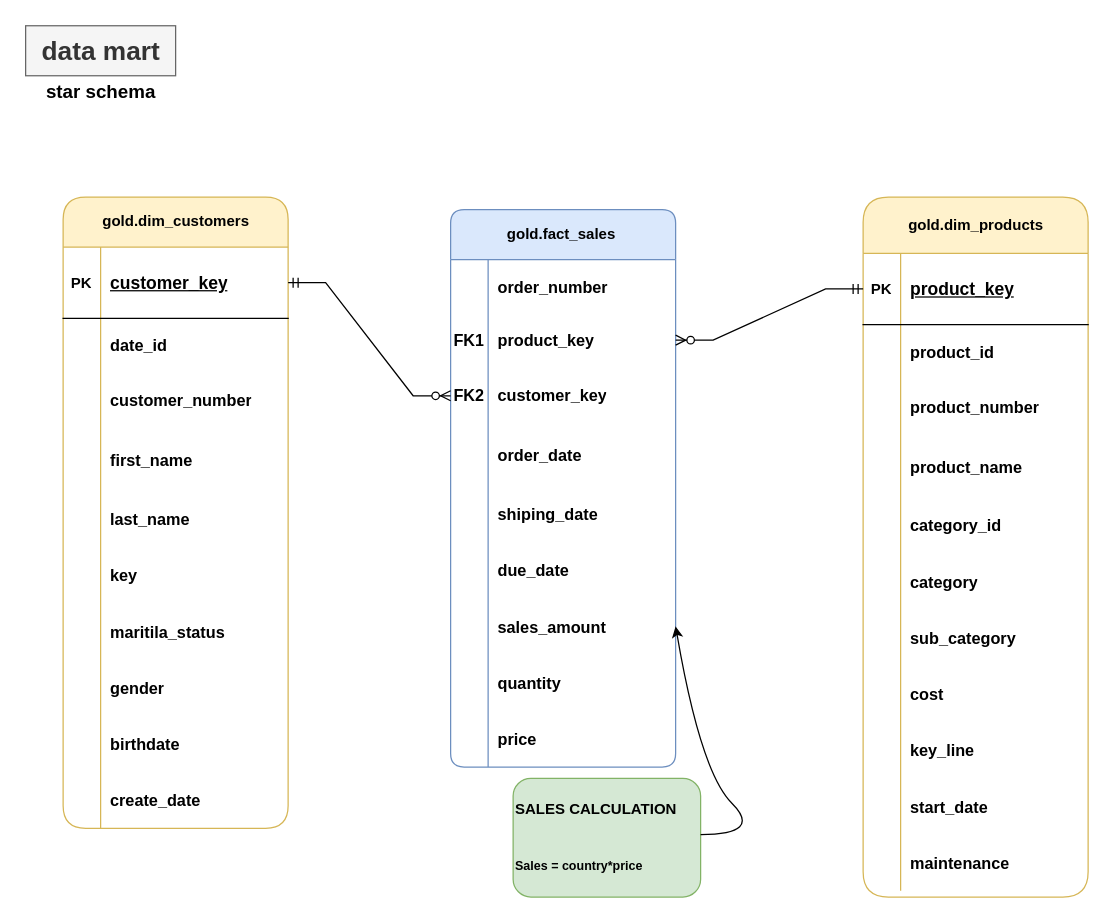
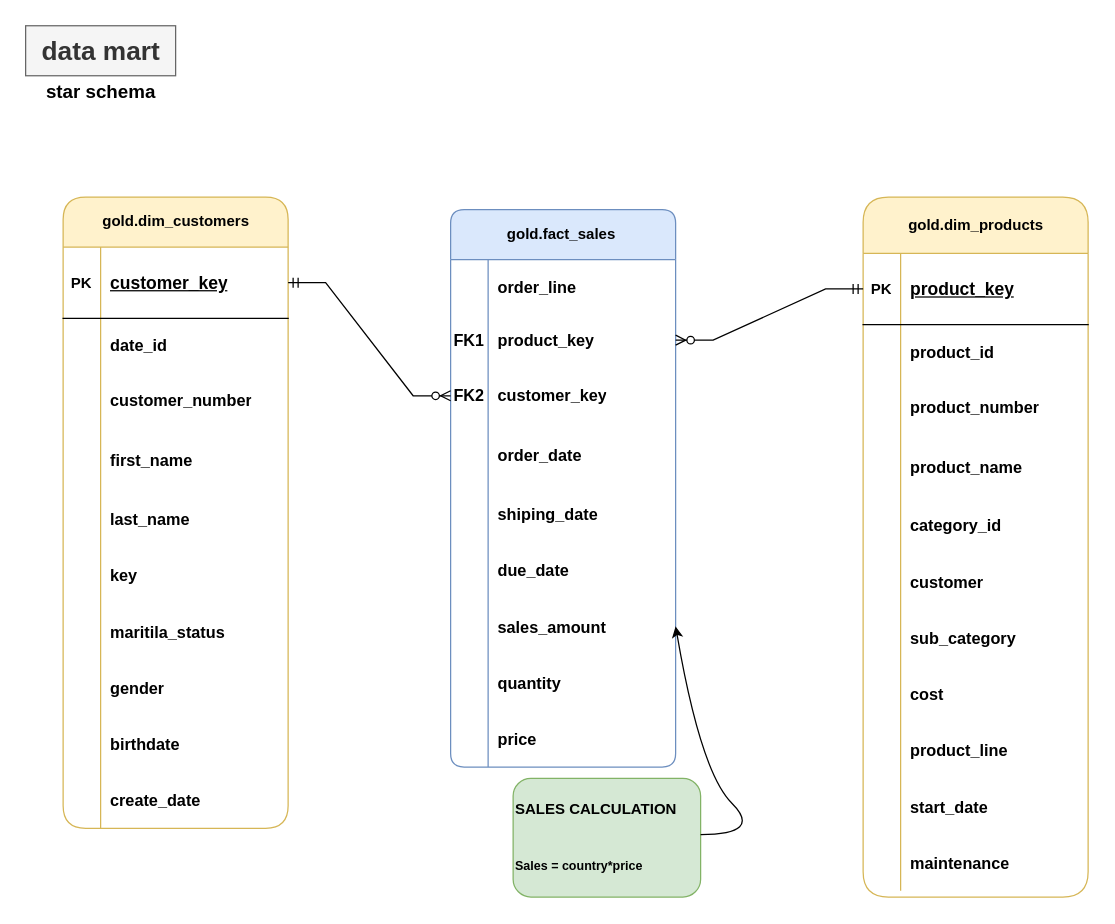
(553, 287) -> (539, 287)
(947, 582) -> (947, 582)
(943, 751) -> (961, 751)
